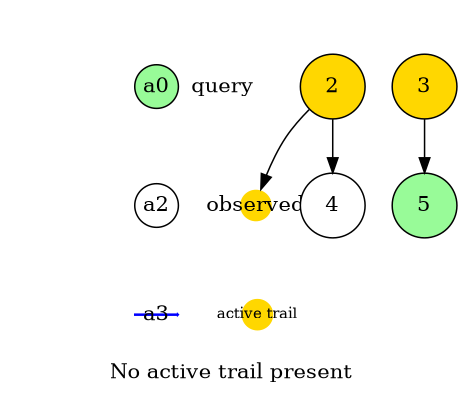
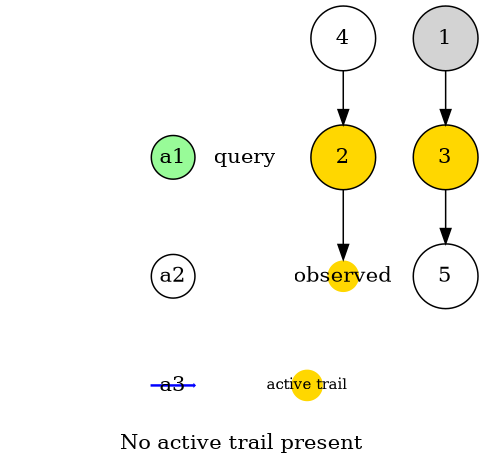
none -> (446, 38)
(157, 87) -> (173, 157)
(333, 138) -> (343, 90)
(425, 206) -> (446, 276)
